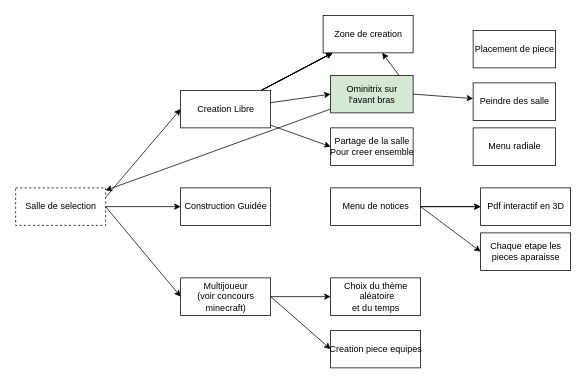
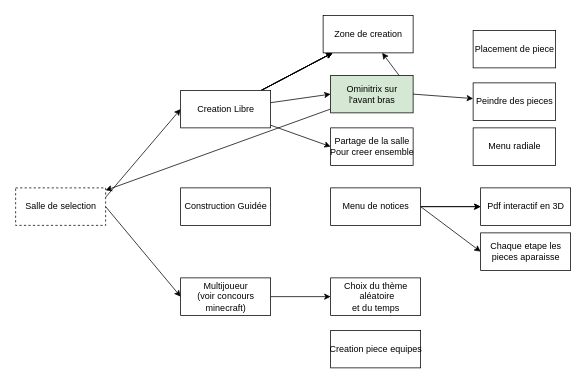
(515, 102) -> (515, 102)
(142, 207) -> none
(299, 322) -> none
